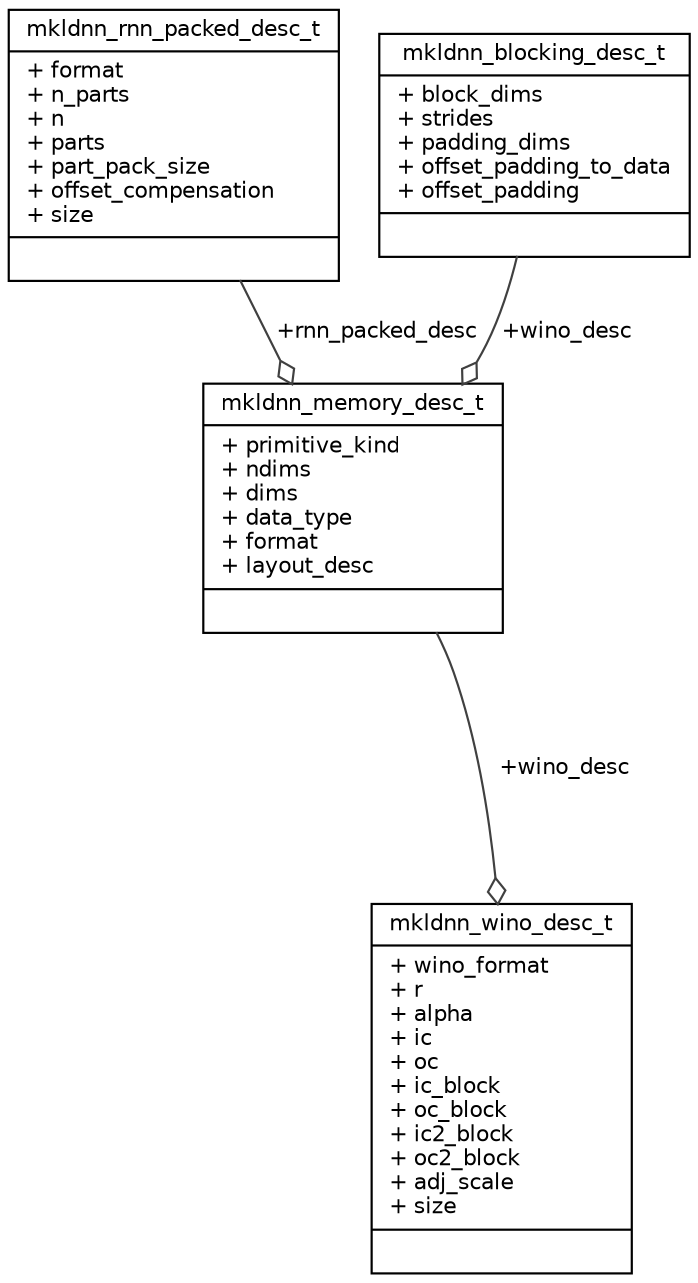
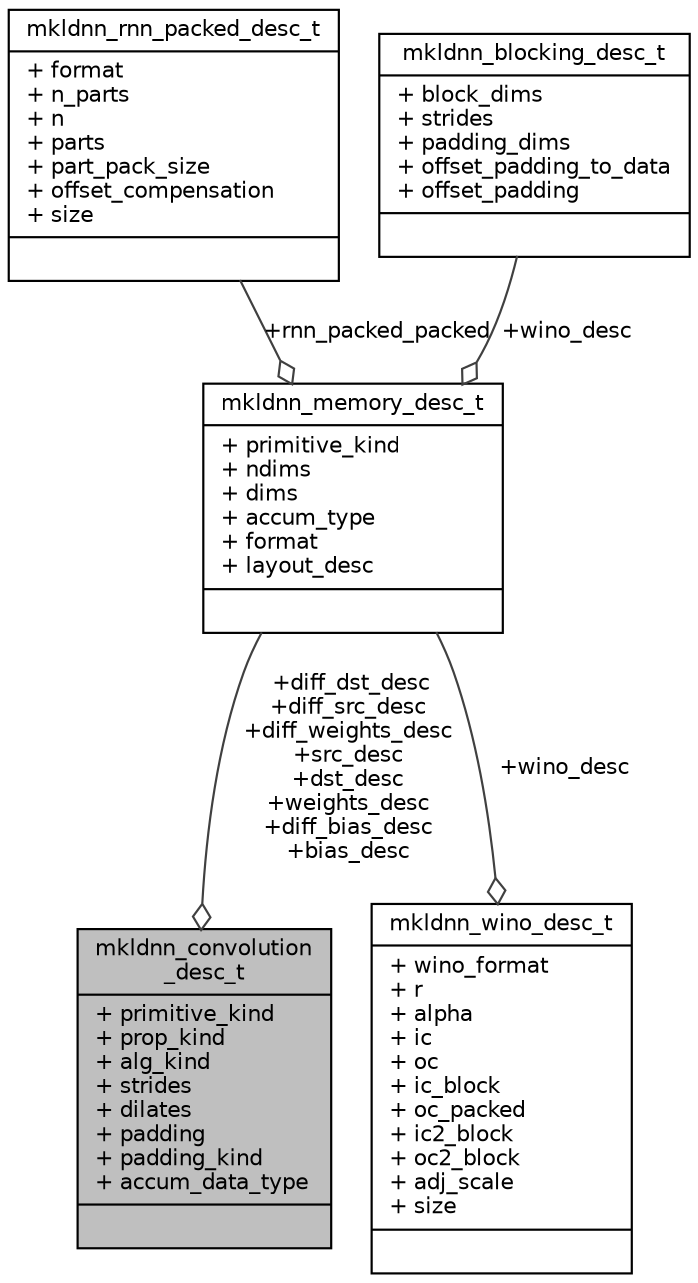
(374, 332) -> (374, 332)
(287, 518) -> (298, 518)
none -> (204, 1089)
(449, 1111) -> (458, 1111)
